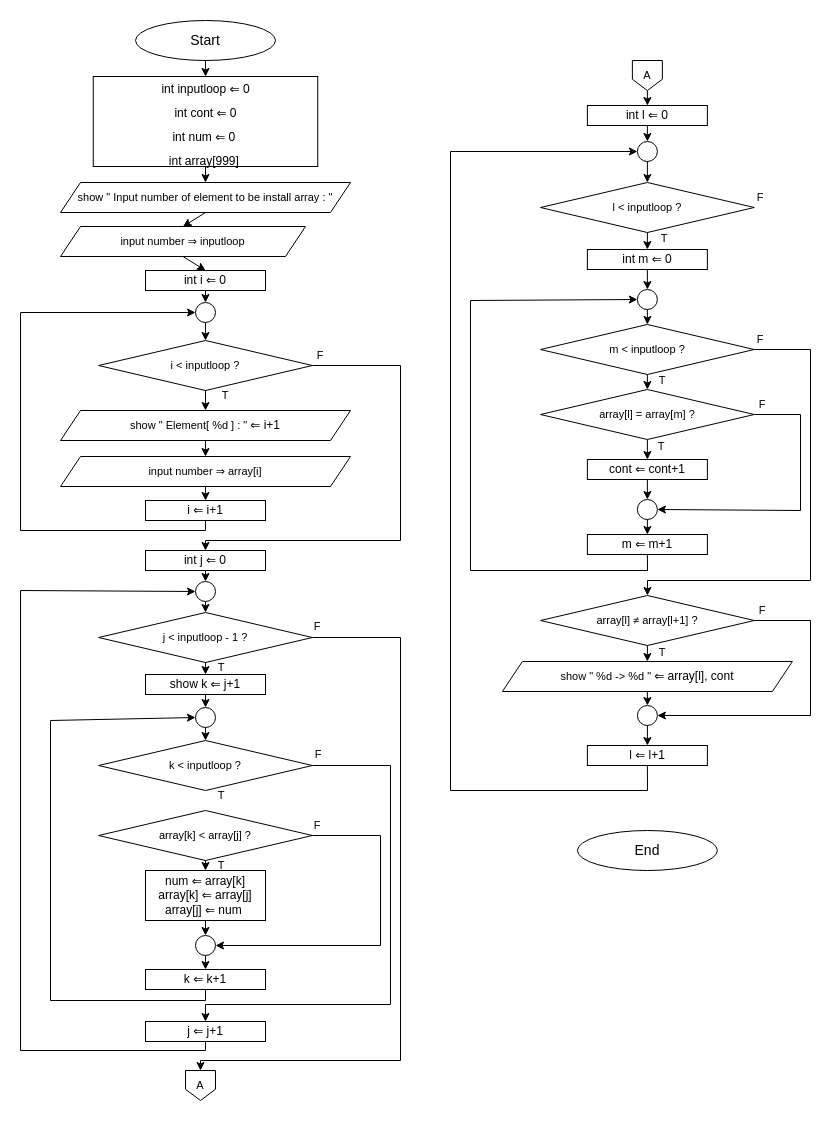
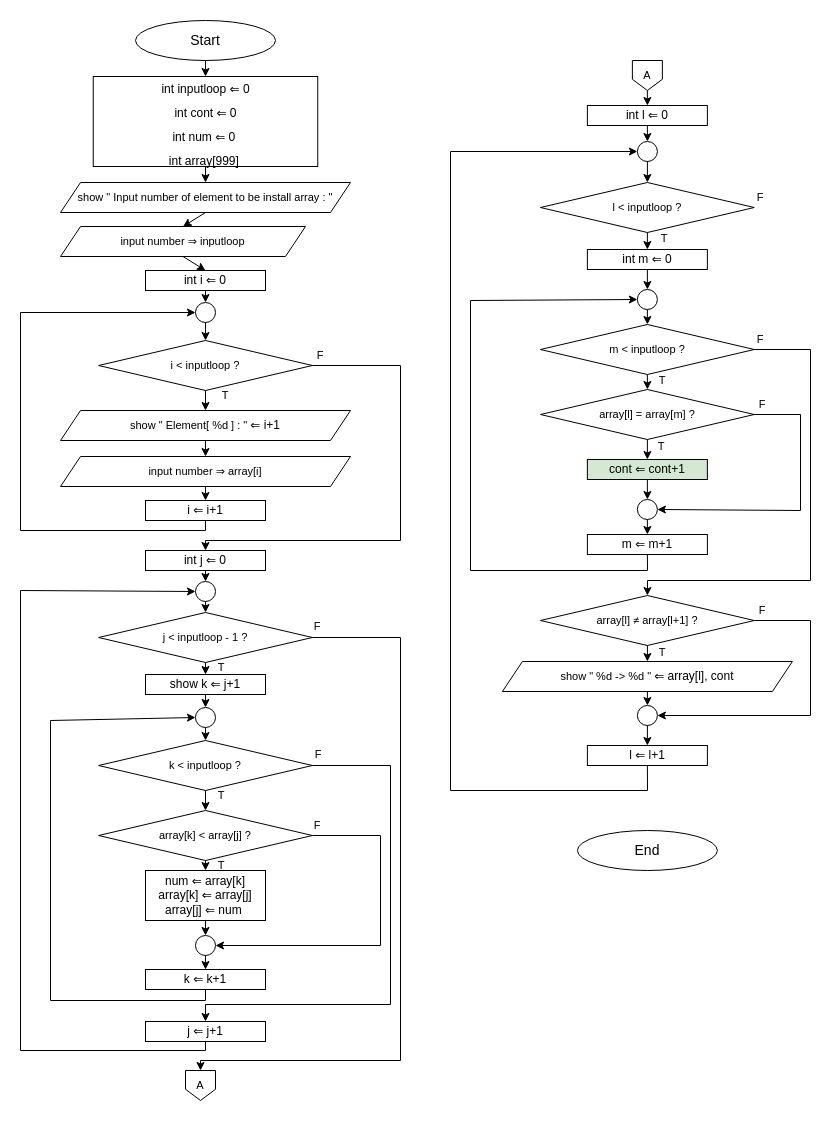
(647, 470) -> (647, 470)
none -> (206, 797)
